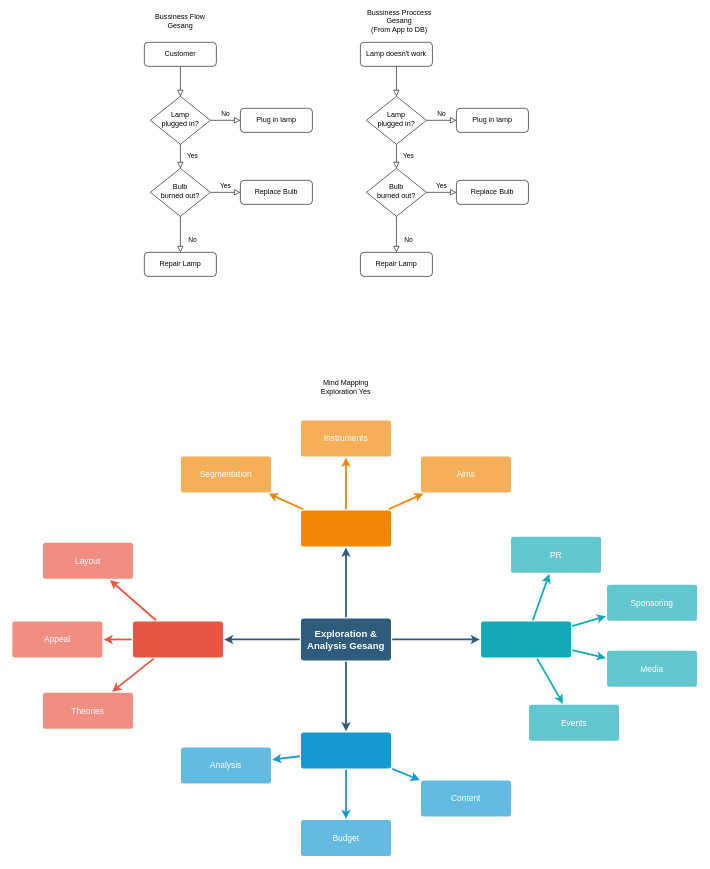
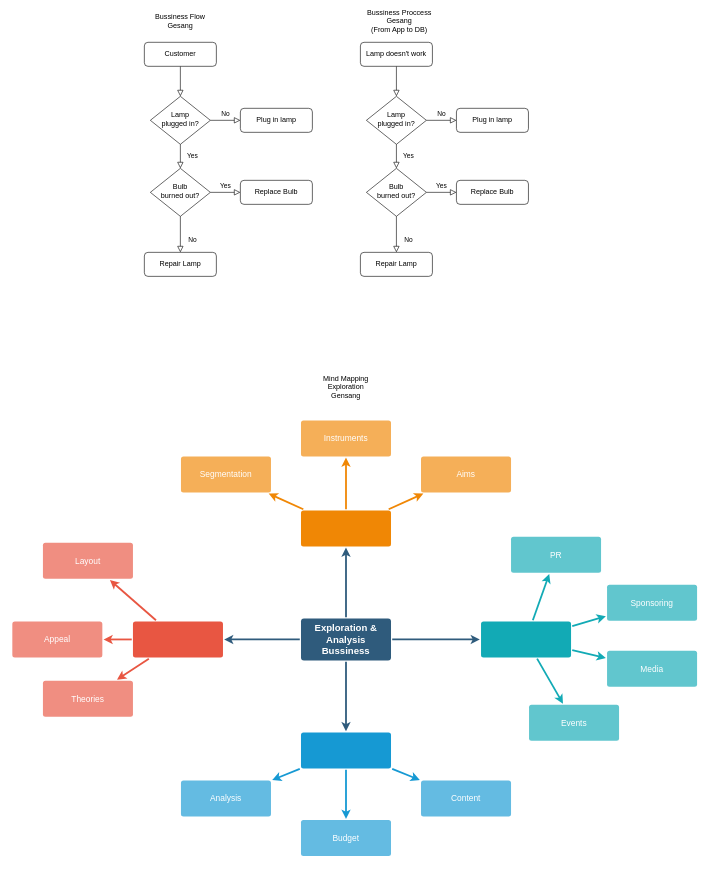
(346, 387) -> (346, 387)
(346, 639) -> (346, 639)
(88, 711) -> (88, 699)
(226, 765) -> (226, 798)
